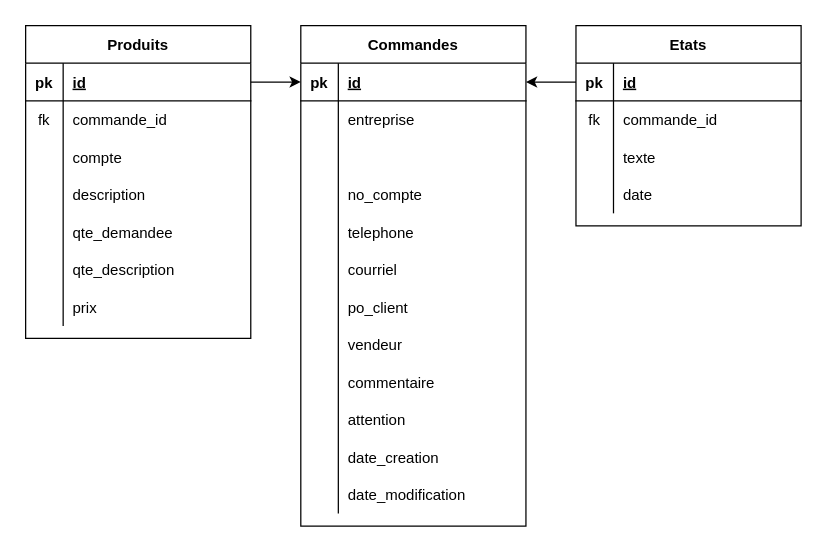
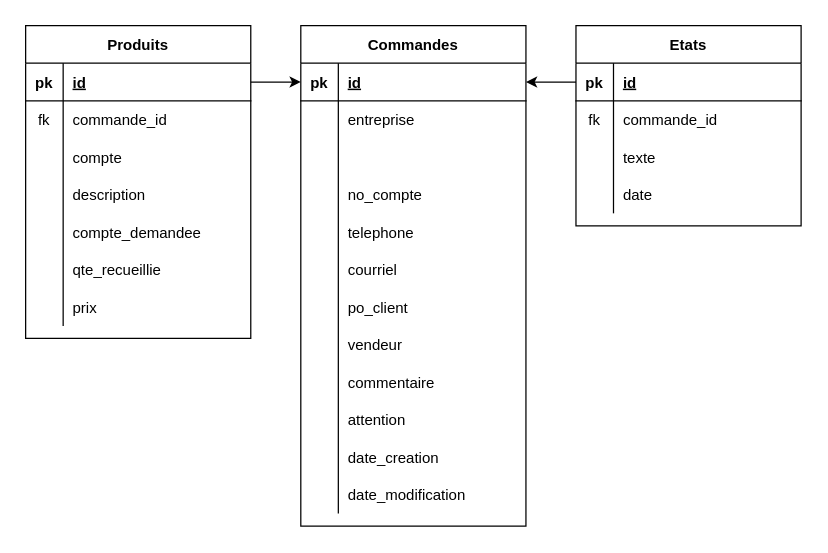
(123, 233) -> (136, 233)
(132, 270) -> (124, 270)
